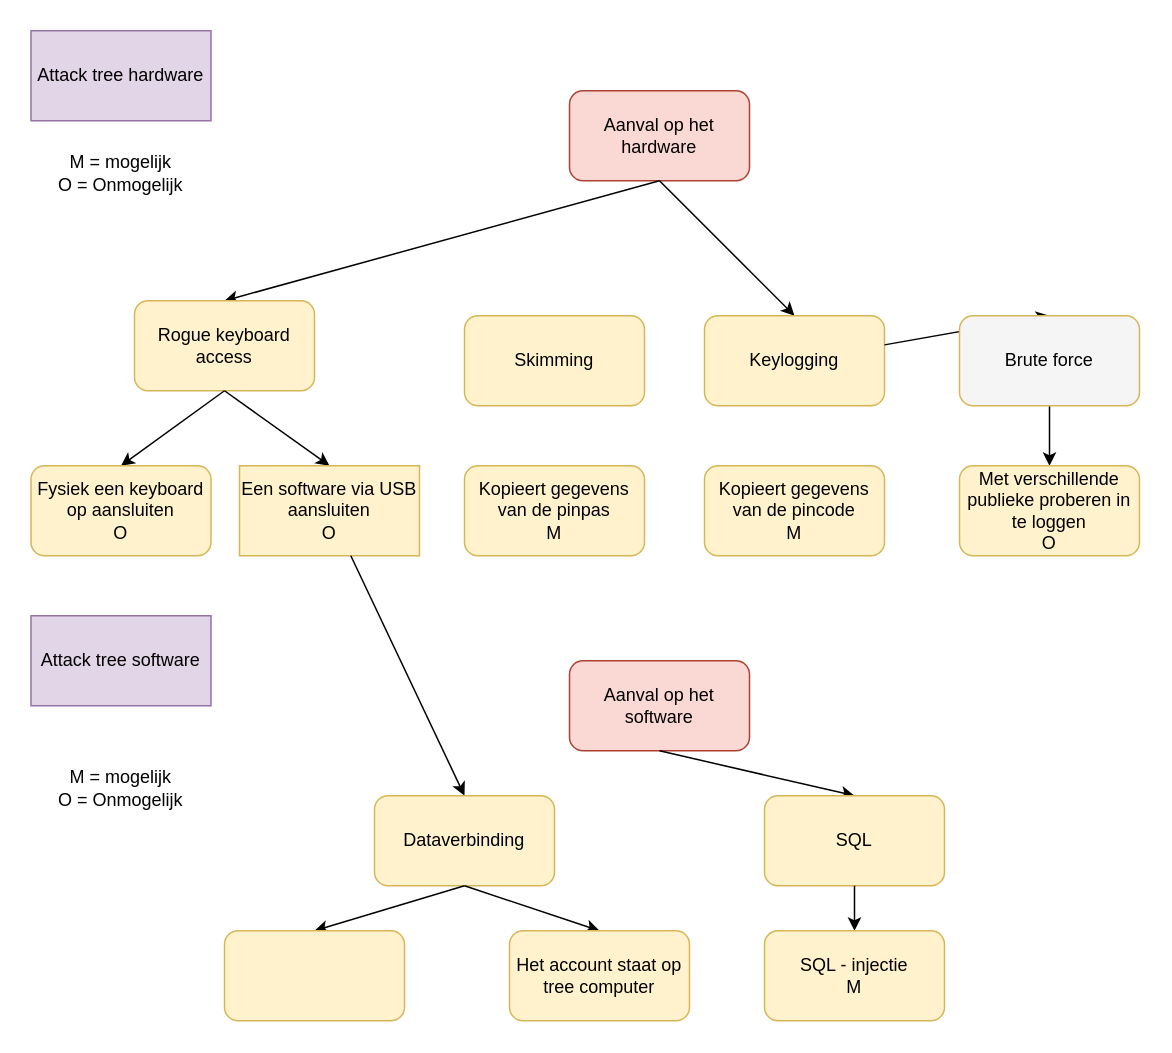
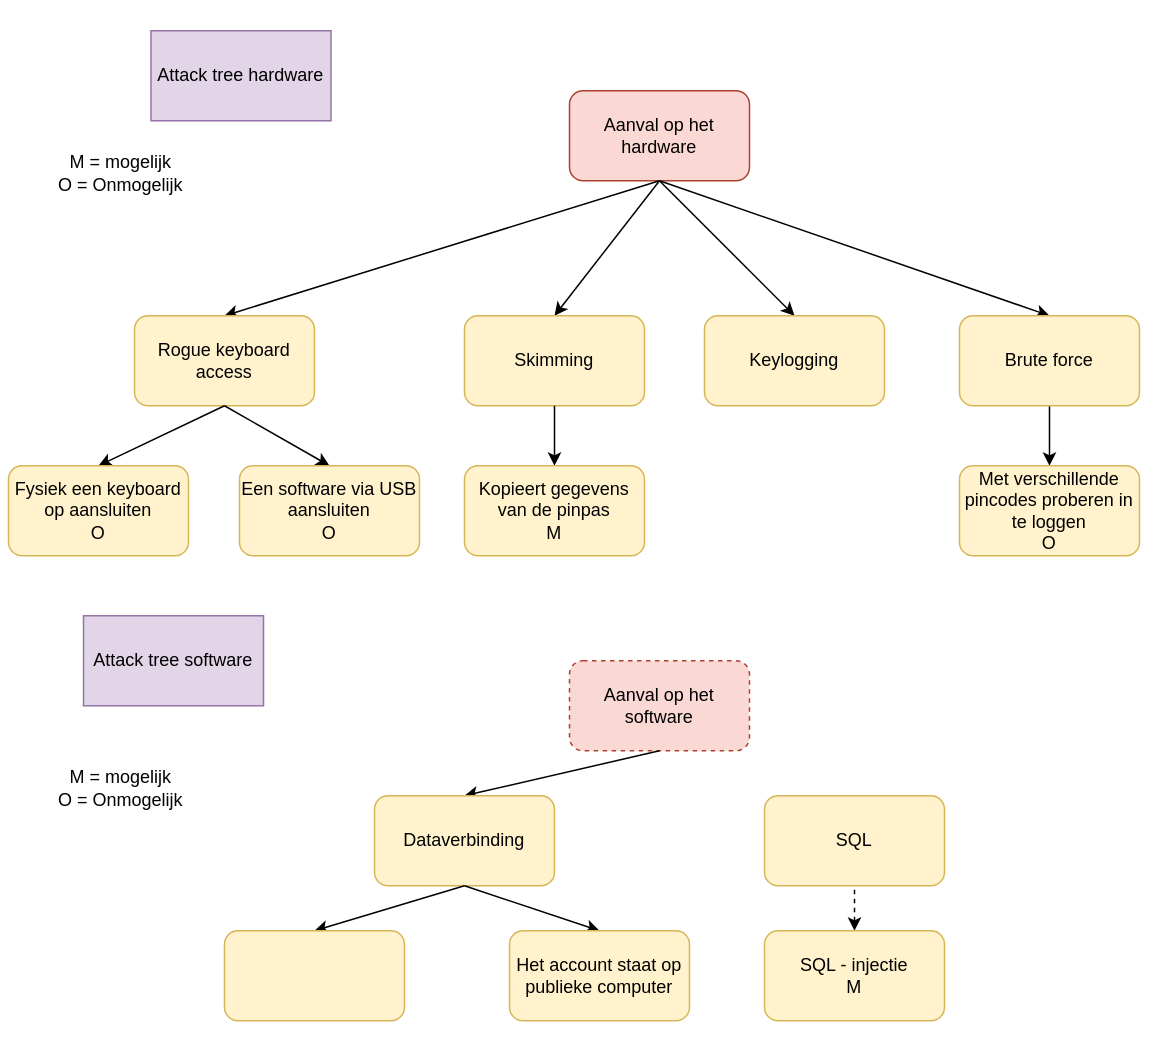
(121, 76) -> (241, 76)
none -> (609, 246)
(922, 338) -> (852, 248)
(224, 346) -> (224, 361)
(1049, 361) -> (1049, 361)
none -> (554, 431)
(121, 511) -> (98, 511)
(329, 511) -> (329, 511)
(794, 511) -> none
(1049, 511) -> (1049, 511)
(121, 661) -> (173, 661)
(405, 671) -> (565, 772)
(659, 706) -> (659, 706)
(753, 772) -> none
(854, 902) -> (854, 902)
(599, 976) -> (599, 976)
